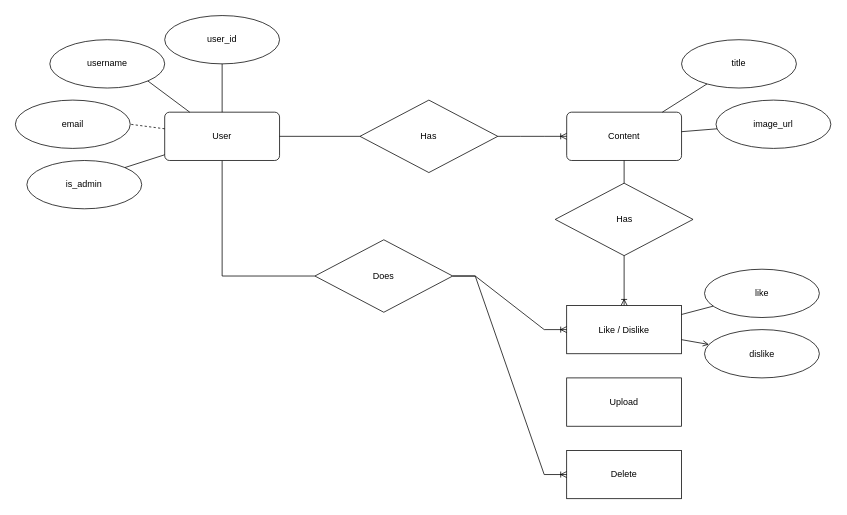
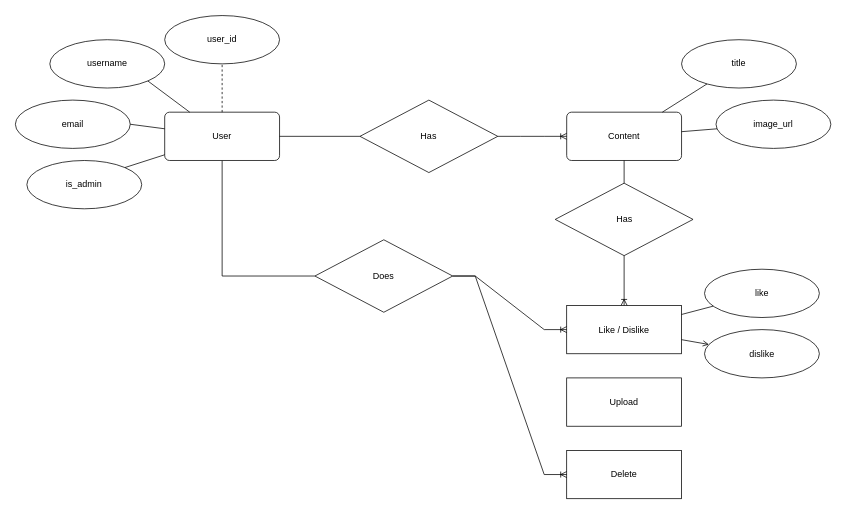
(222, 88) -> (222, 88)
(147, 126) -> (147, 126)
